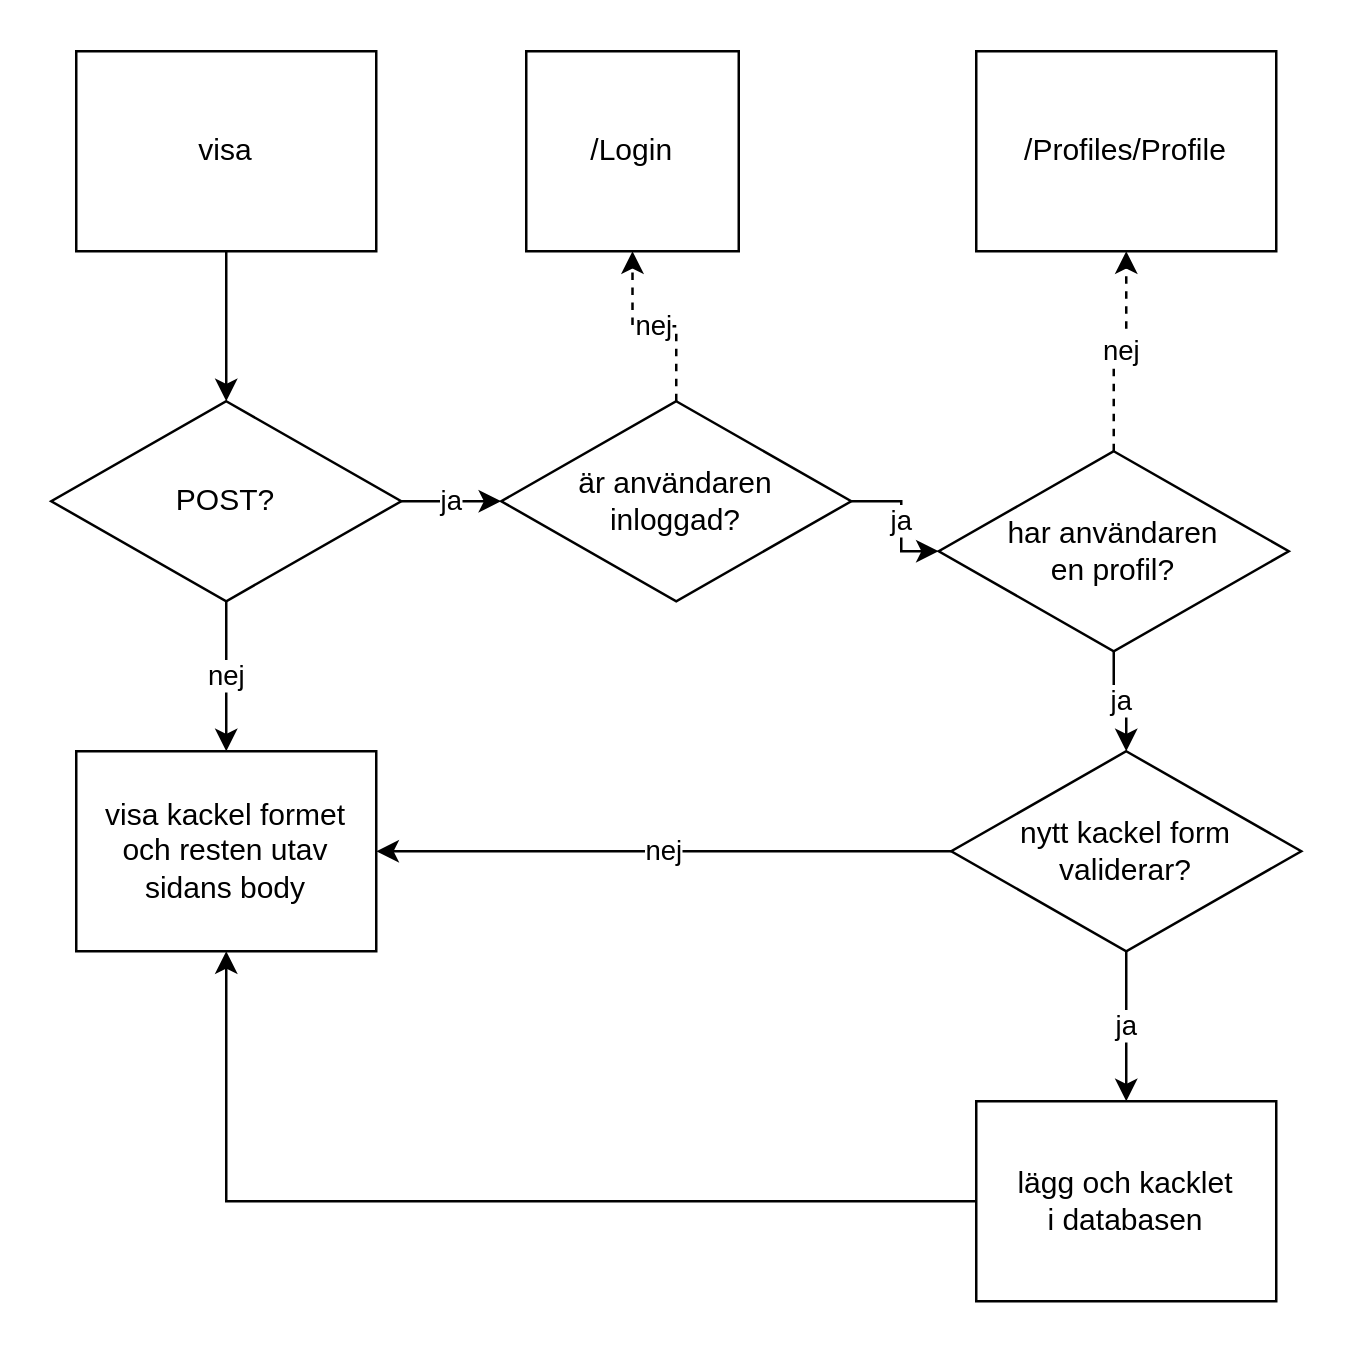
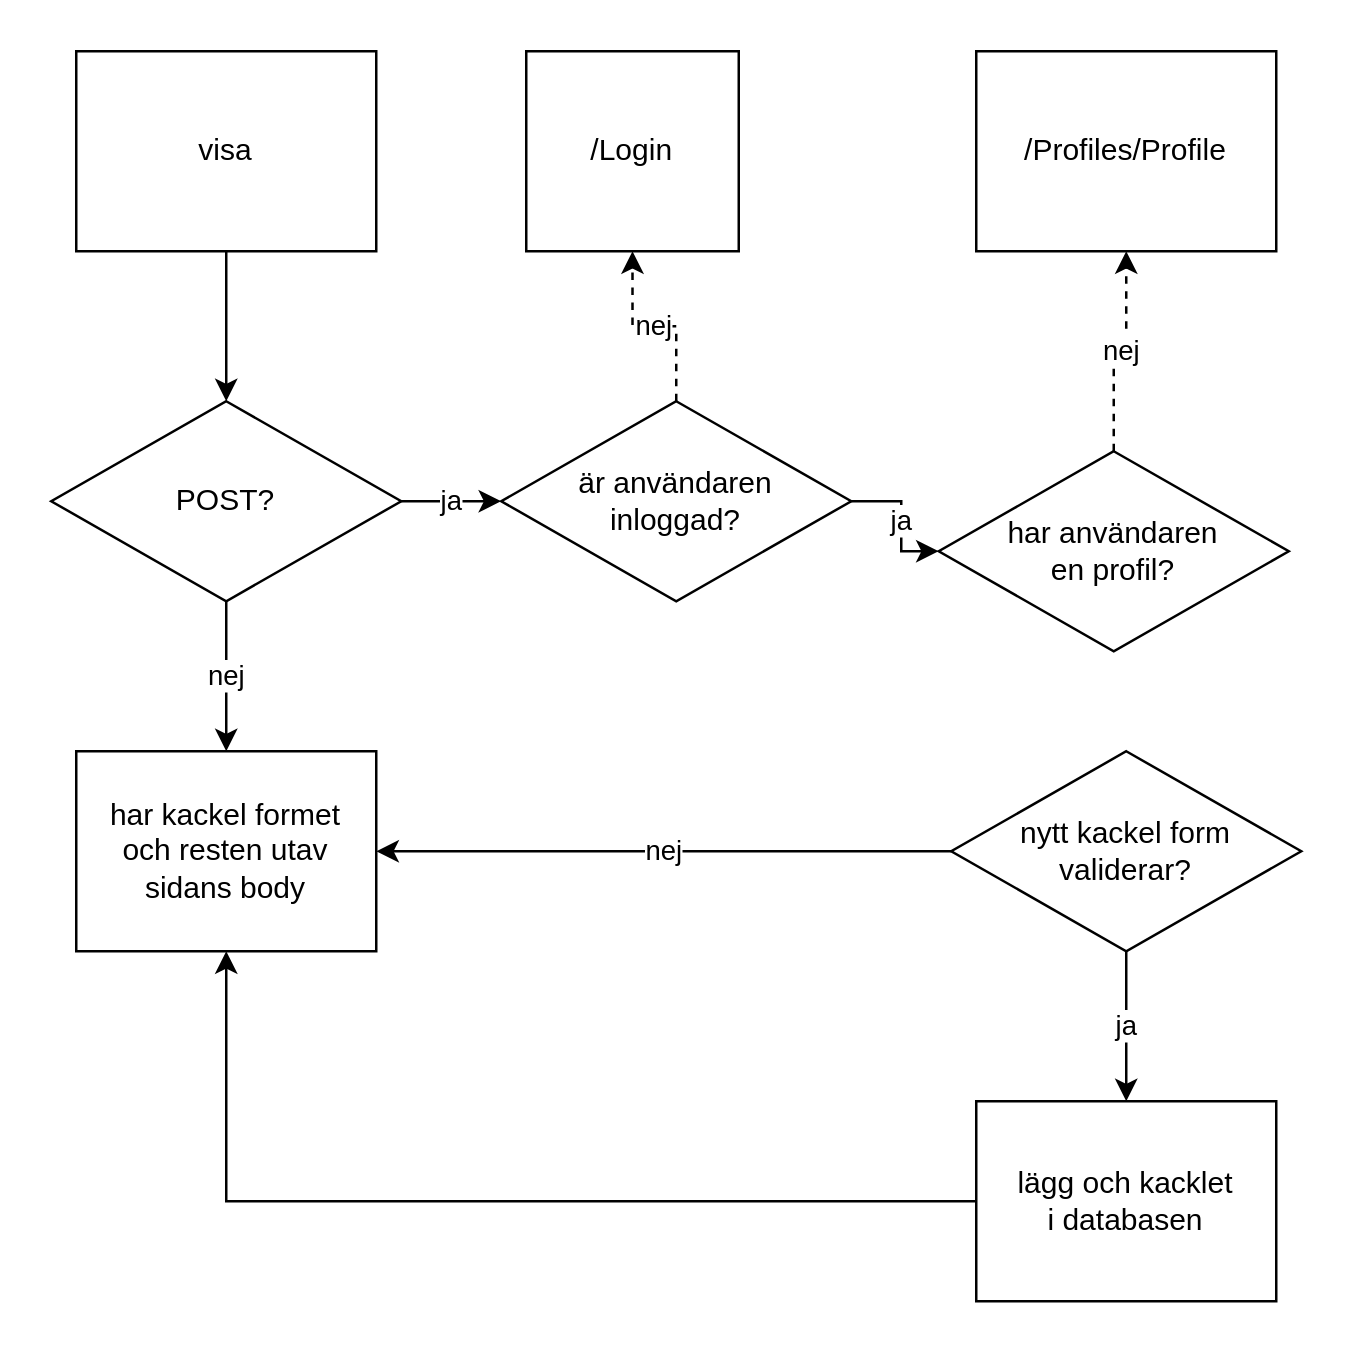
(1114, 699) -> none
(226, 851) -> (226, 851)
